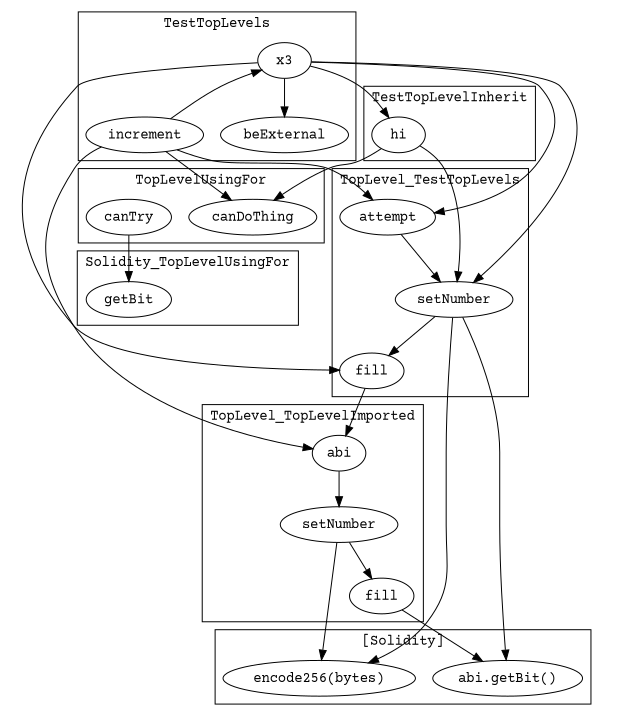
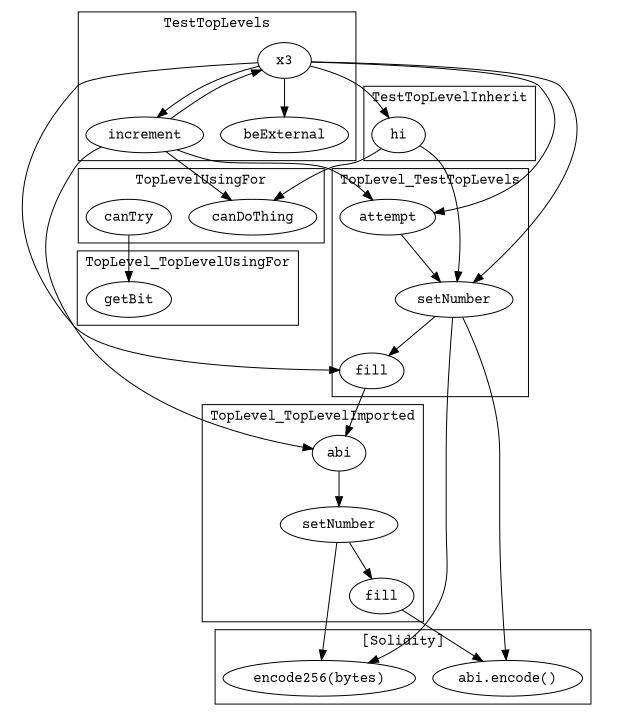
none -> (209, 83)
(188, 262) -> (188, 262)
(508, 678) -> (508, 678)
